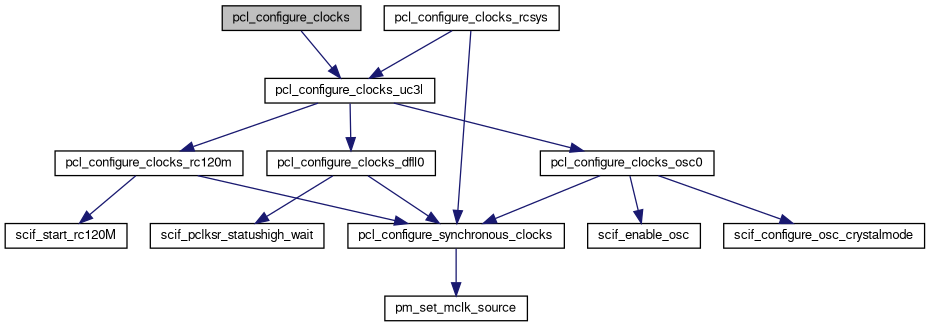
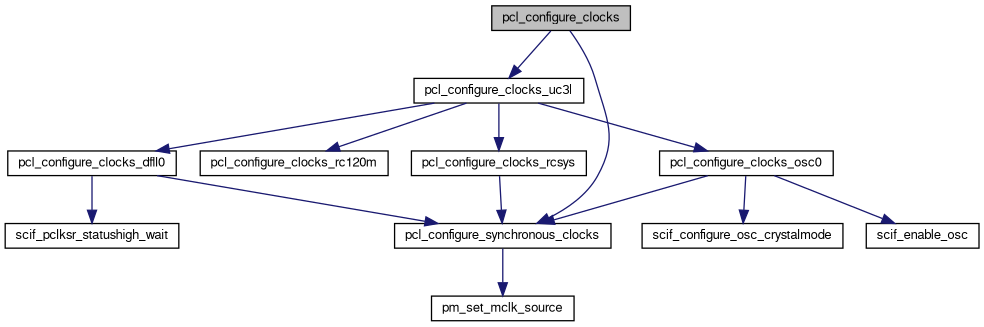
(417, 51) -> (499, 120)
(282, 195) -> (609, 133)
(66, 236) -> none
